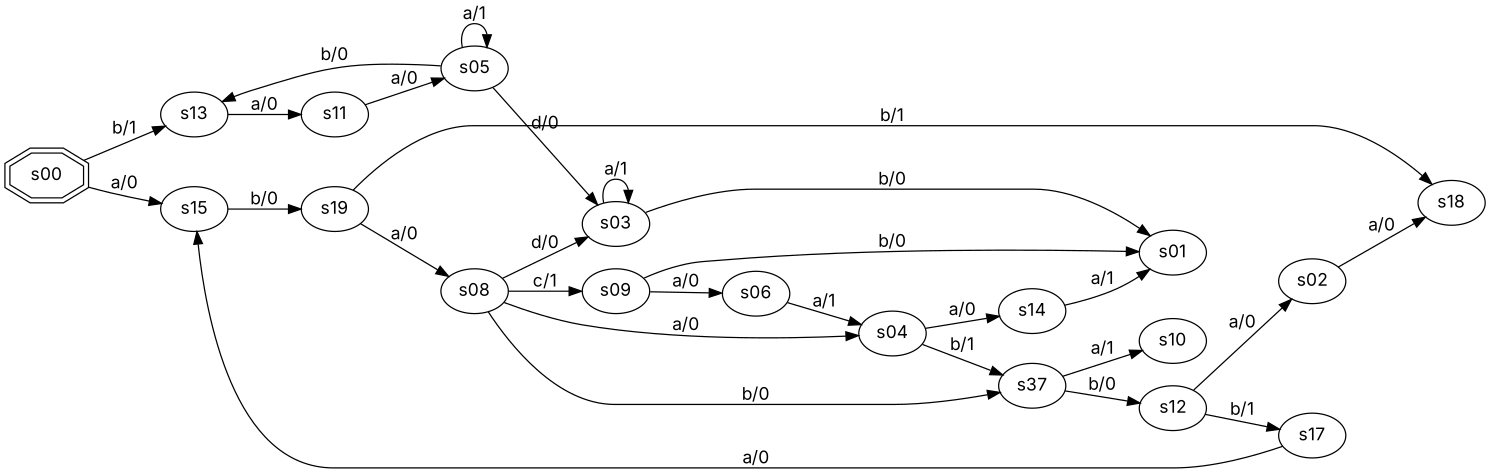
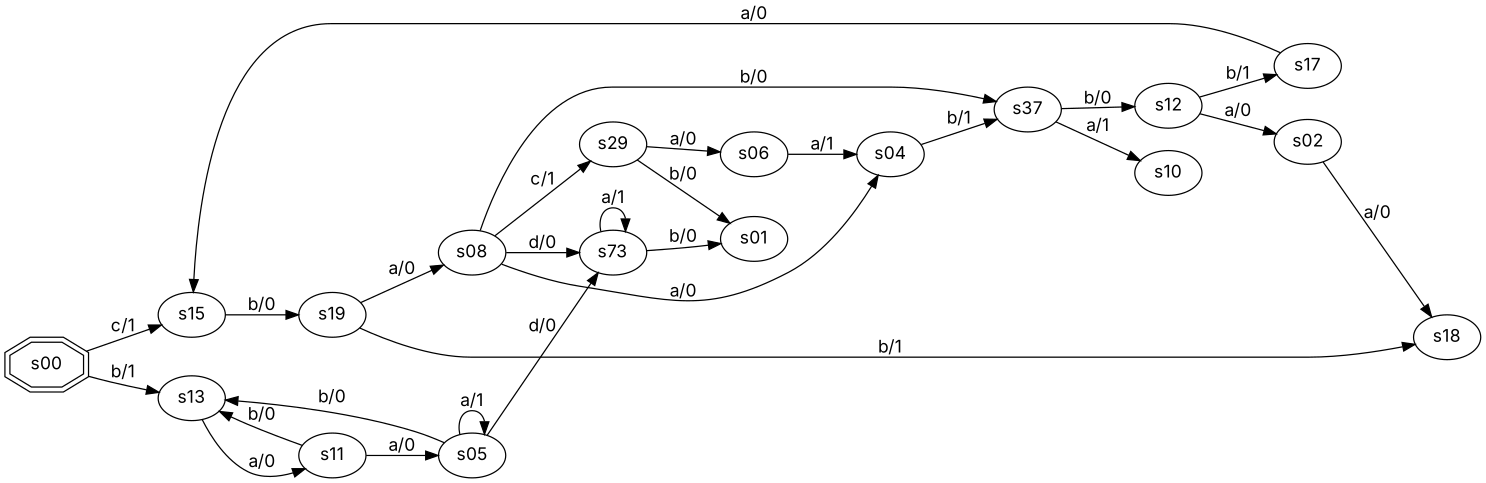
(125, 184) -> (123, 327)
(616, 224) -> (613, 253)
(616, 291) -> (613, 144)
(1032, 311) -> none
none -> (266, 432)
